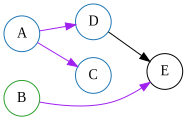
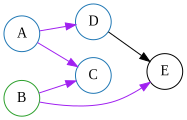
none -> (53, 89)
